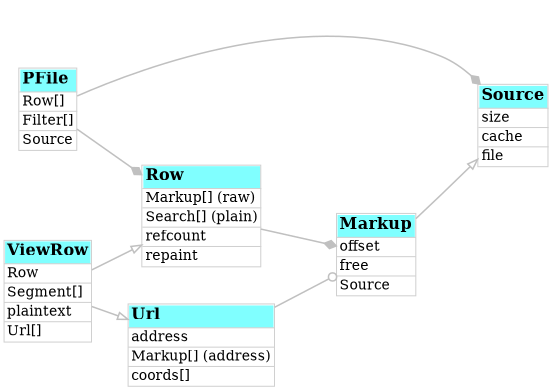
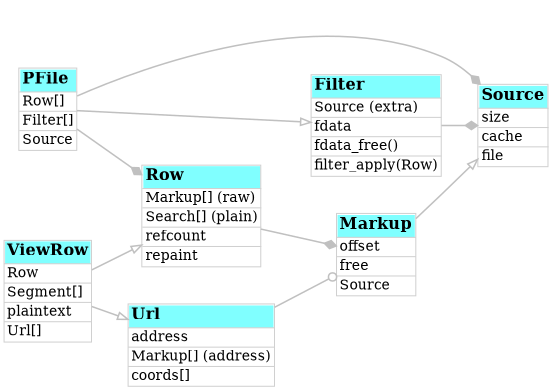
none -> (376, 126)
